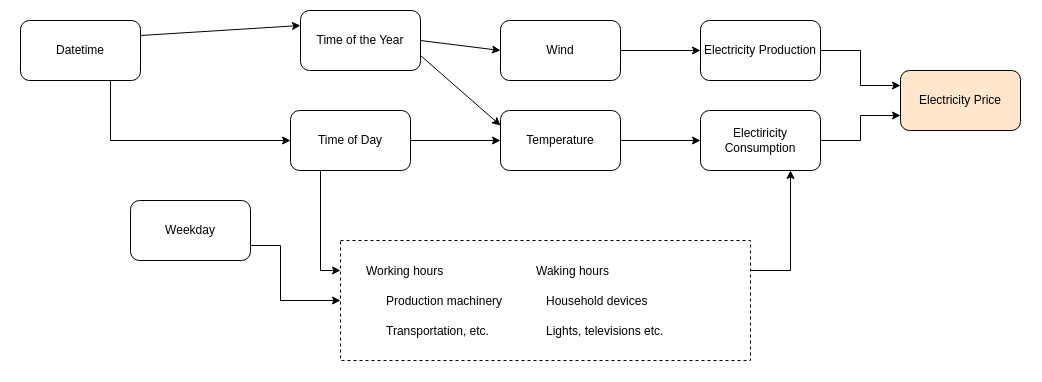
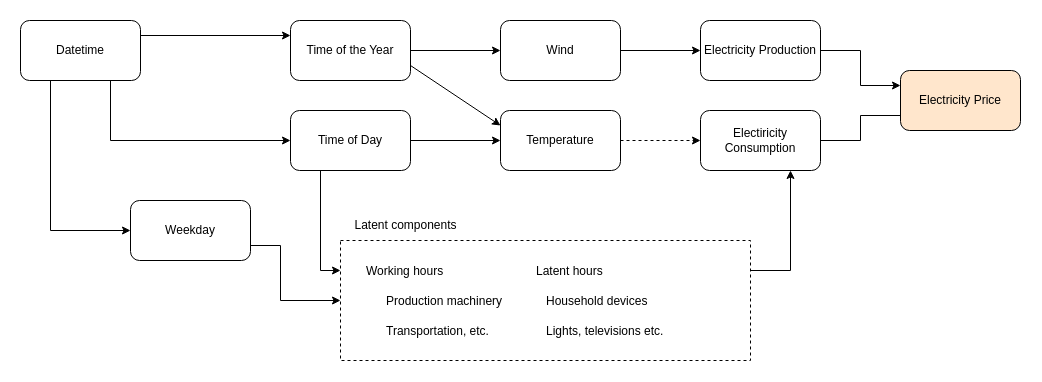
(361, 41) -> (351, 51)
(892, 116) -> (894, 116)
(658, 141) -> (658, 141)
none -> (51, 192)
none -> (406, 226)
(573, 271) -> (575, 271)
